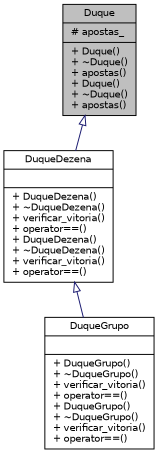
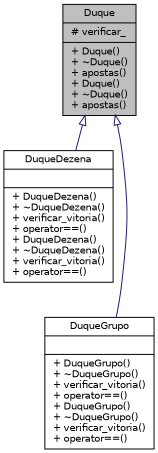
(98, 32) -> (98, 32)
(80, 305) -> (127, 221)
